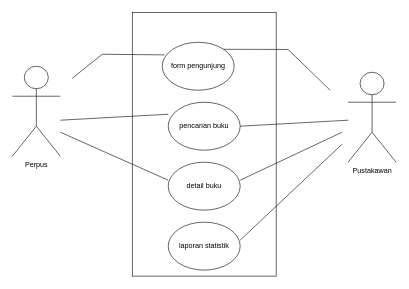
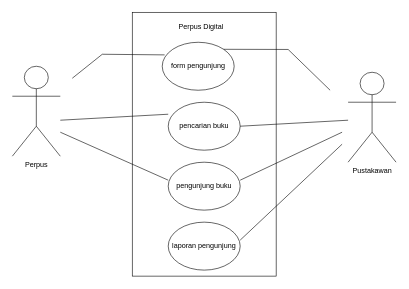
none -> (201, 27)
(204, 186) -> (204, 186)
(204, 246) -> (204, 246)
